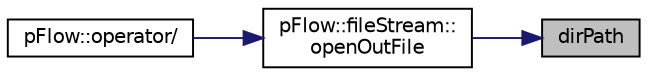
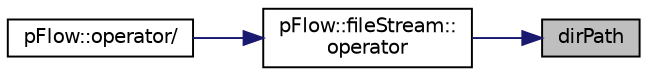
(368, 38) -> (368, 38)
